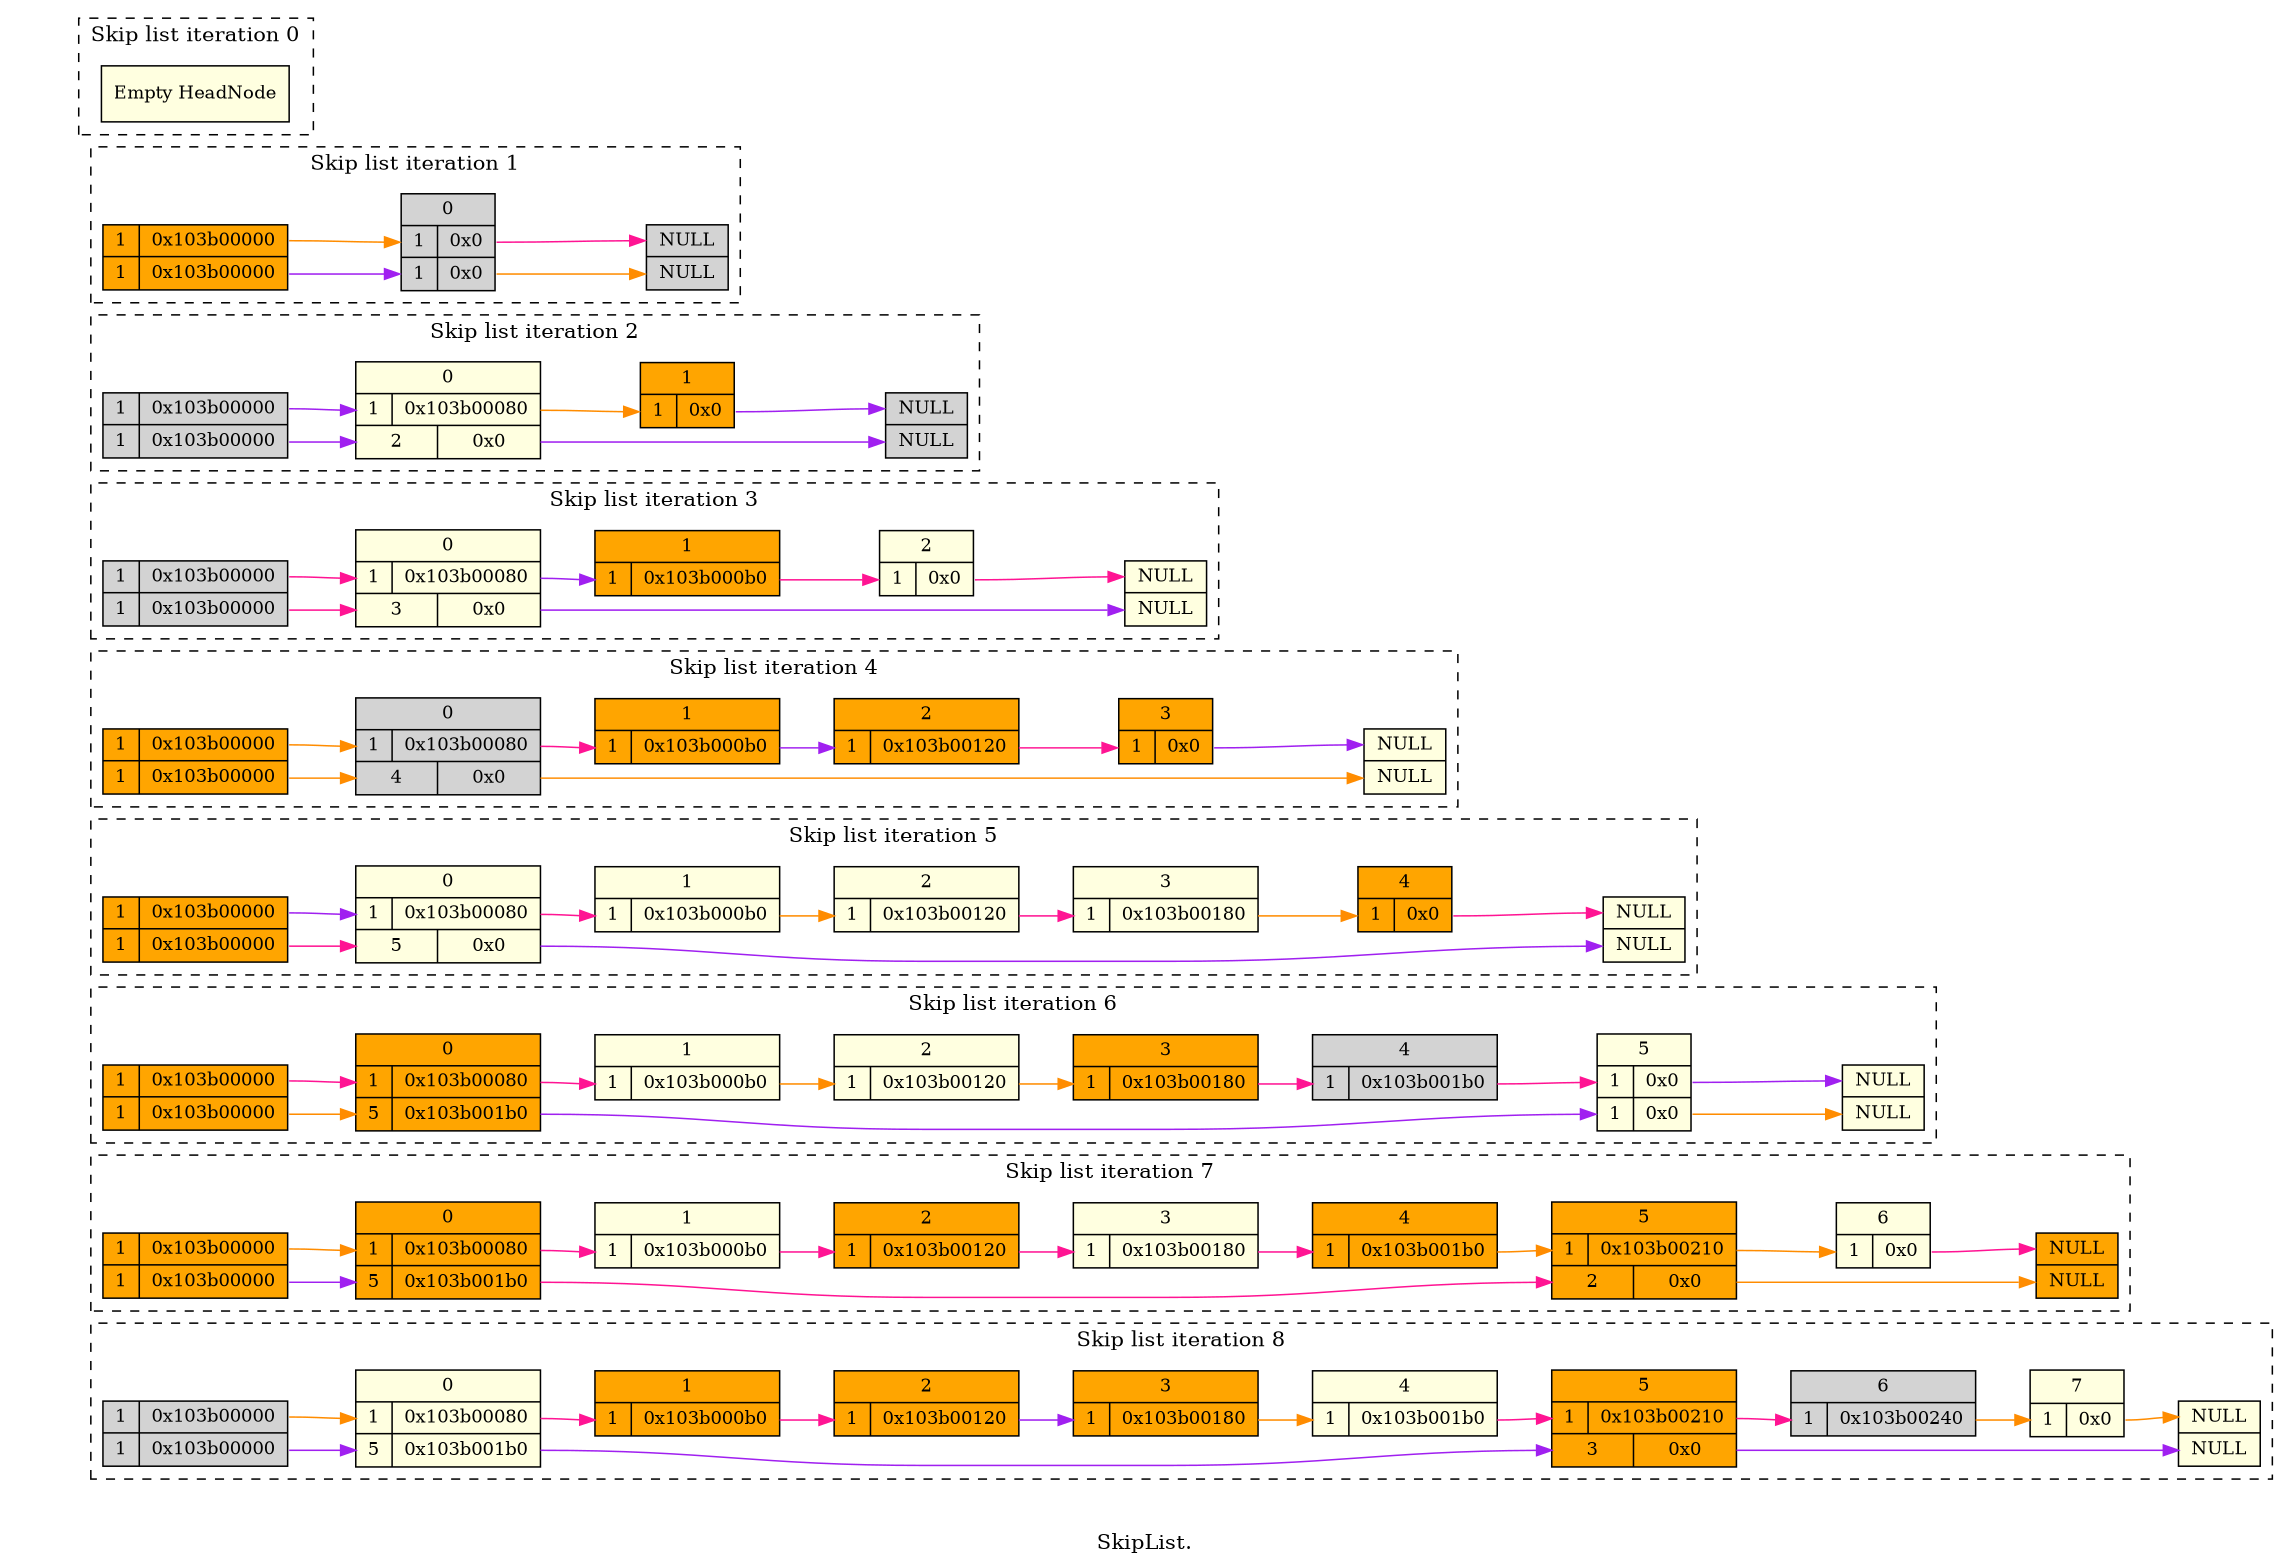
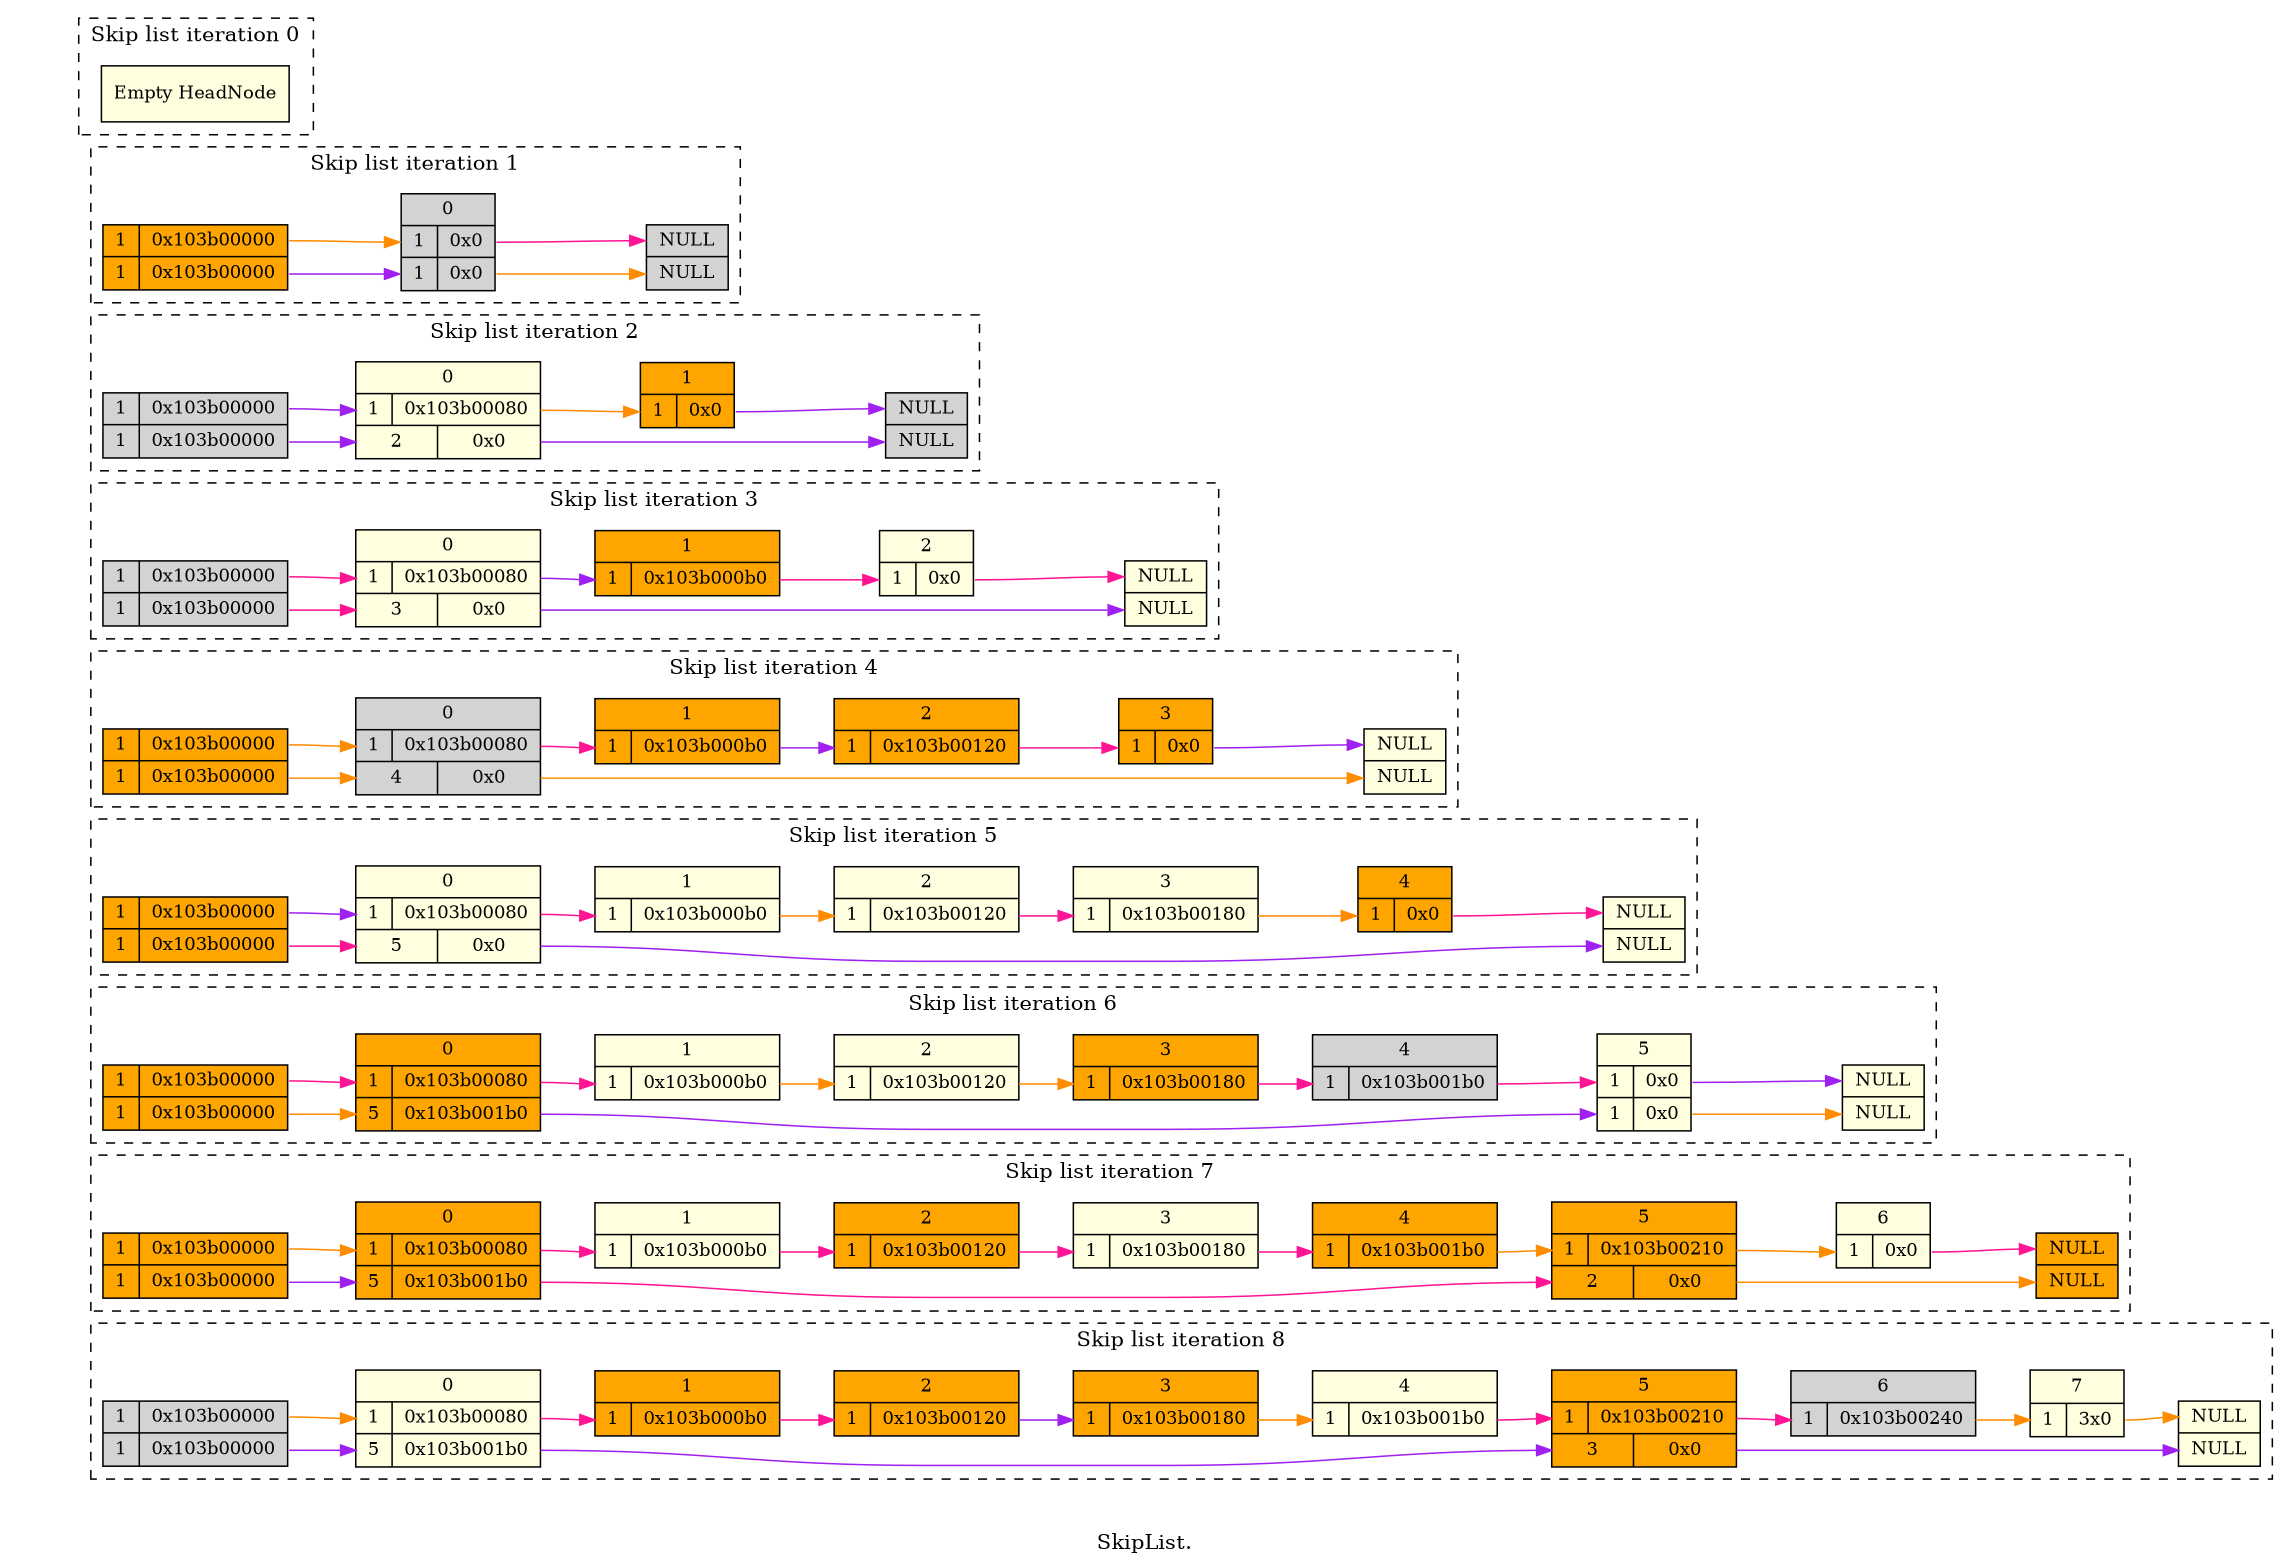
(2095, 1419) -> (2095, 1419)
